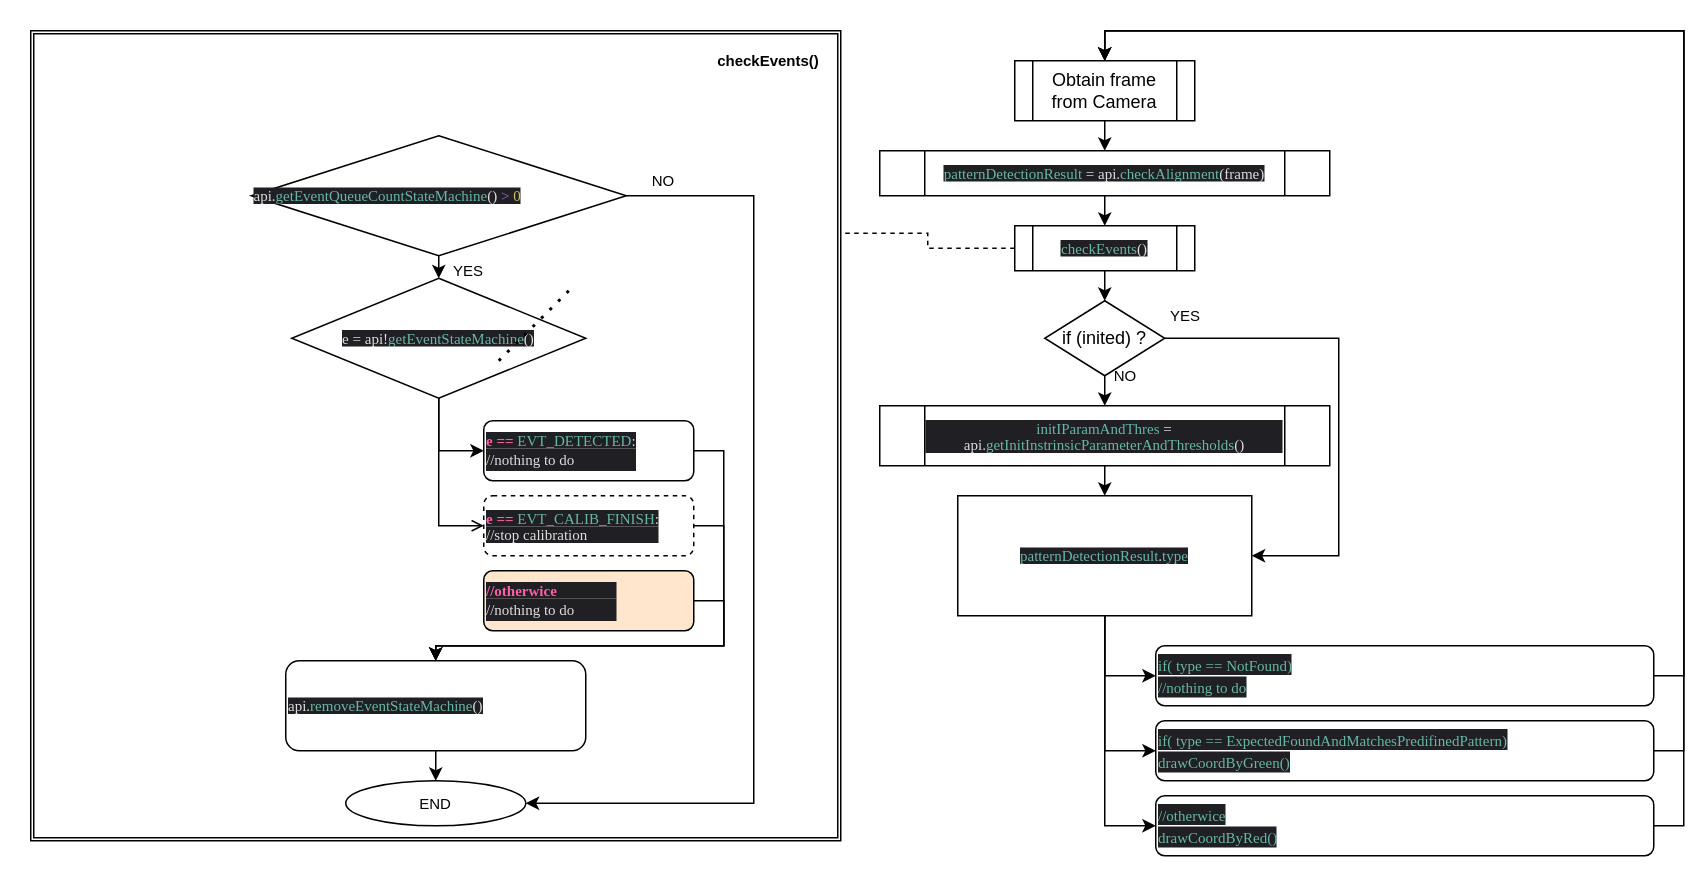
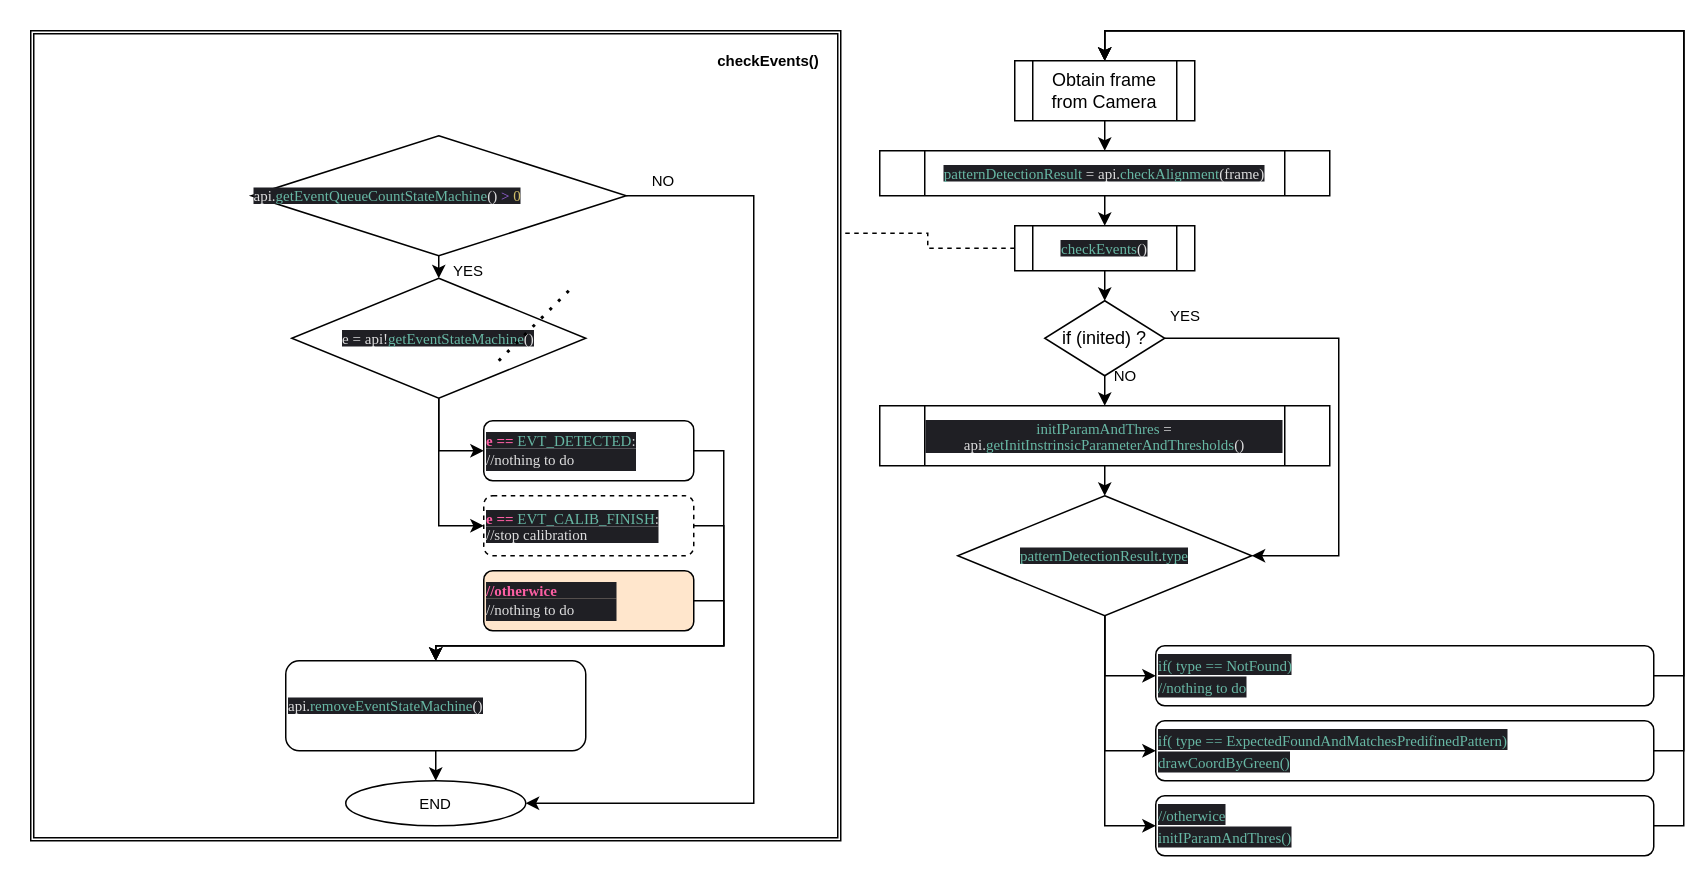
(474, 526) -> (472, 526)
(1105, 556) -> (1105, 556)
(1239, 826) -> (1255, 826)
